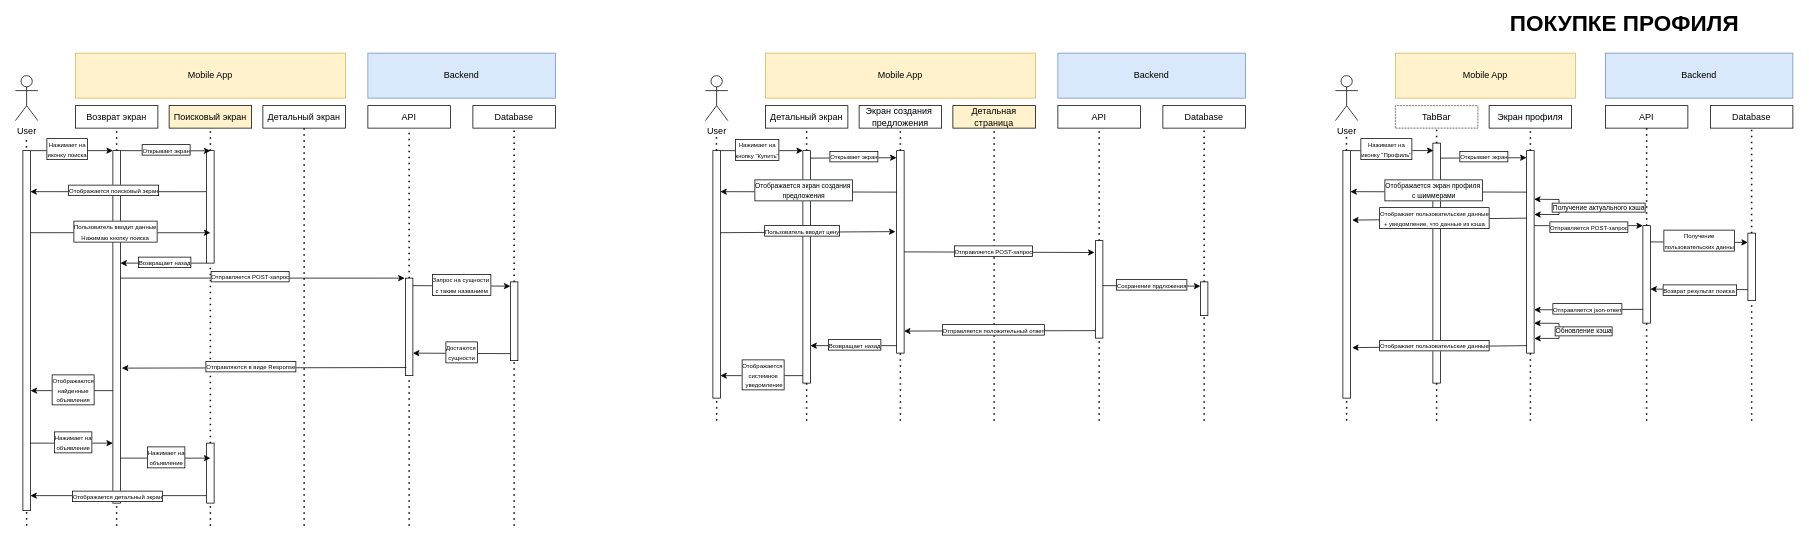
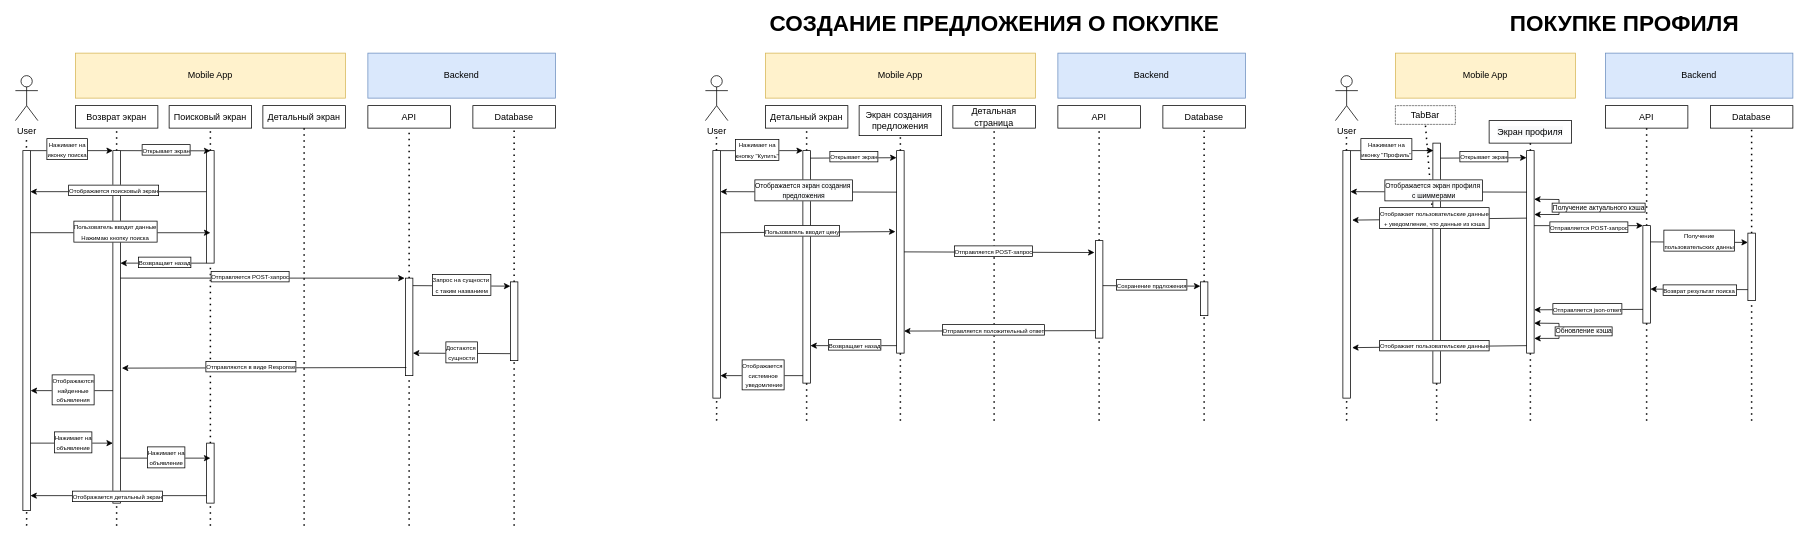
none -> (994, 23)
(210, 117) -> (210, 117)
(900, 117) -> (900, 120)
(994, 117) -> (994, 117)
(1437, 117) -> (1425, 115)
(1530, 117) -> (1530, 132)
